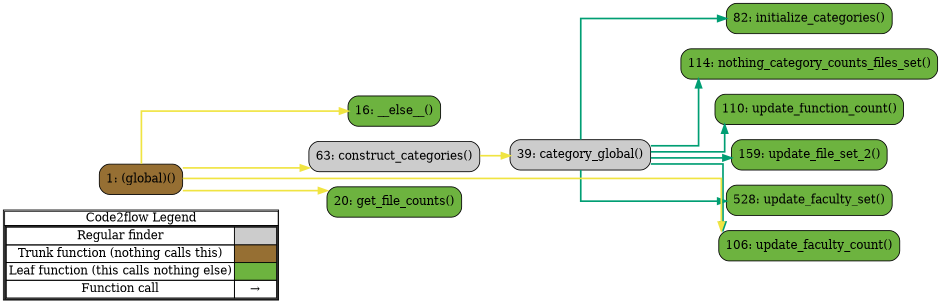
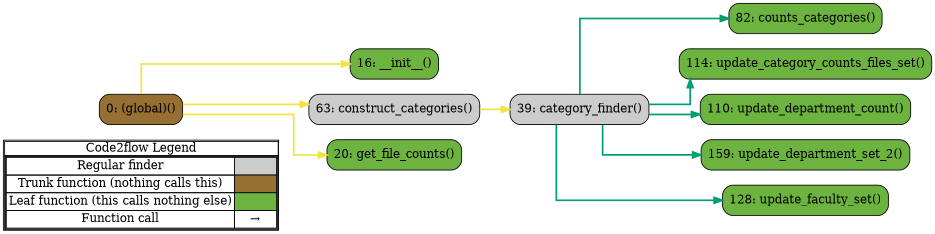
(809, 19) -> (805, 19)
(809, 64) -> (805, 64)
(809, 109) -> (805, 109)
(394, 111) -> (394, 64)
(580, 155) -> (579, 109)
(809, 155) -> (805, 155)
(141, 179) -> (141, 109)
(809, 200) -> (805, 200)
(809, 246) -> none
